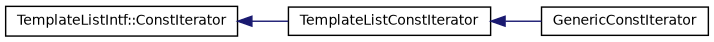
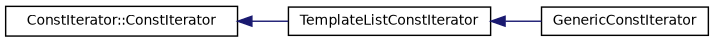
(122, 21) -> (122, 21)
